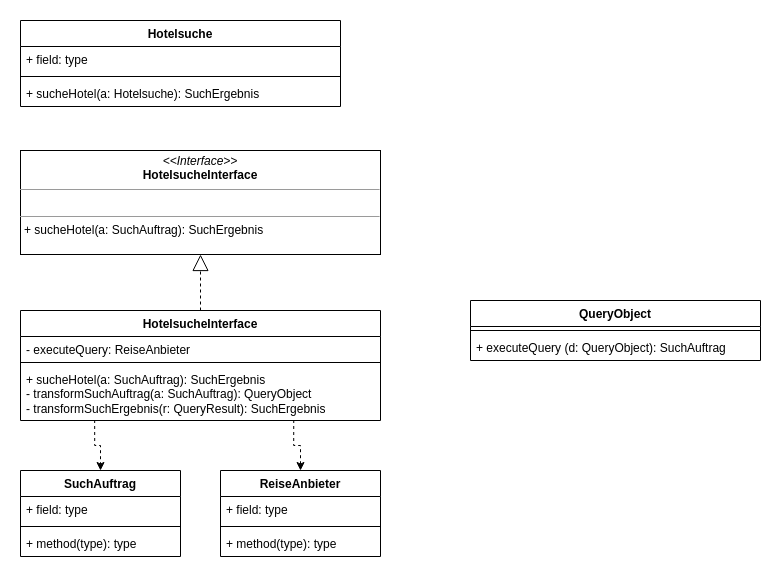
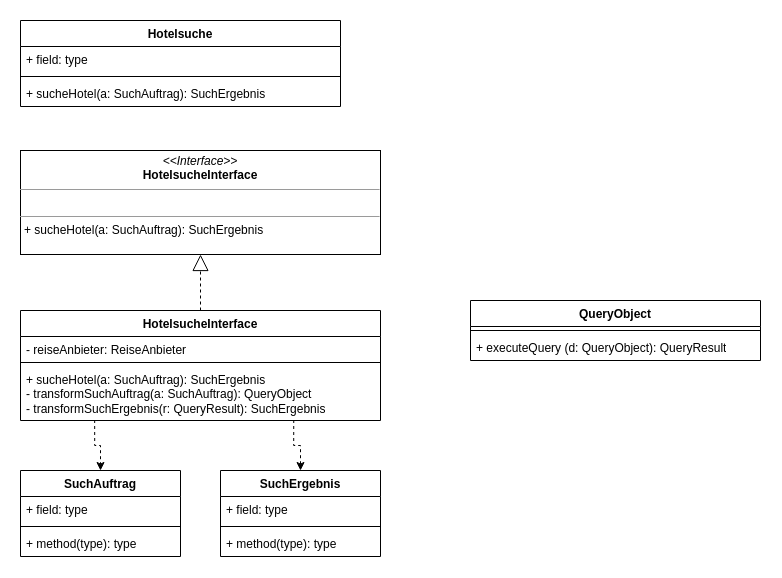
(152, 95) -> (157, 95)
(615, 349) -> (613, 349)
(116, 351) -> (116, 351)
(301, 485) -> (301, 485)
